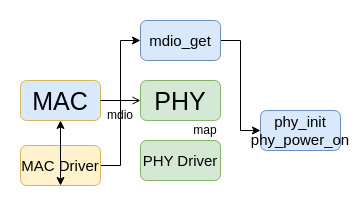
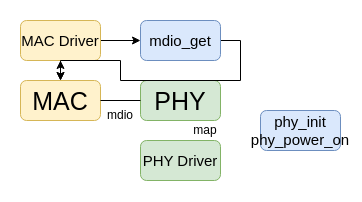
(61, 101) -> (61, 101)
(135, 101) -> (135, 101)
(241, 111) -> (183, 81)
(61, 166) -> (61, 41)
